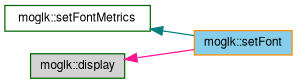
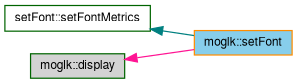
(78, 18) -> (78, 18)
